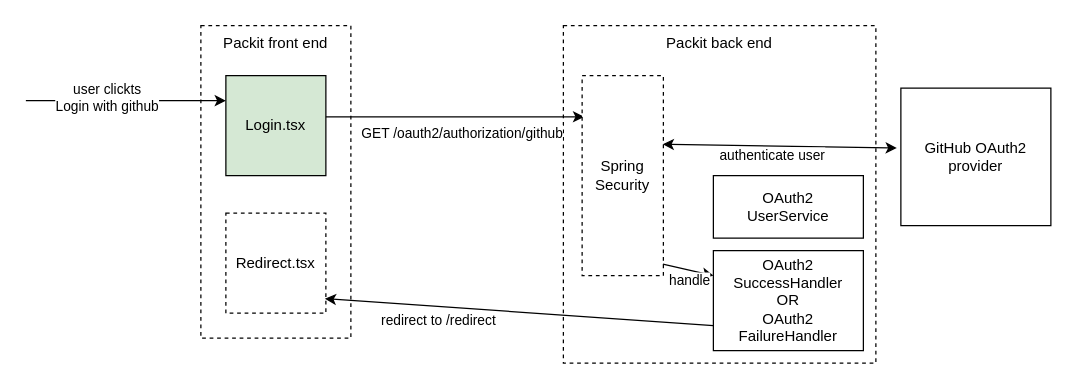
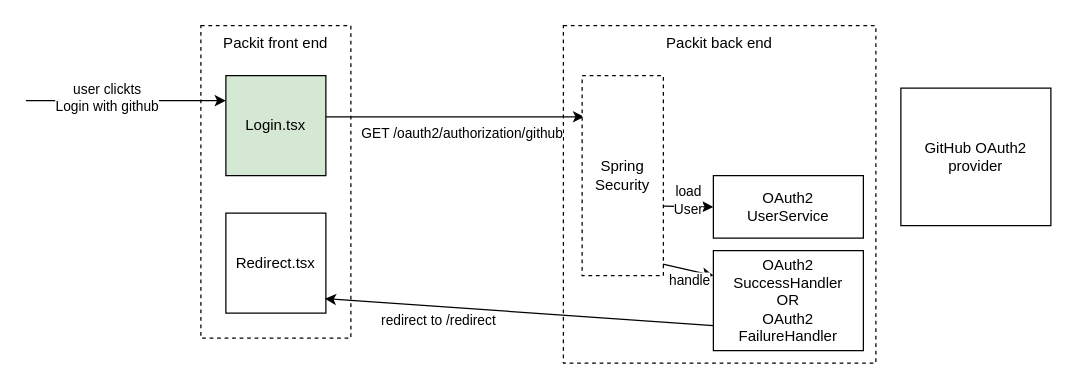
(780, 146) -> none
none -> (684, 206)
(276, 263) -> (276, 263)
